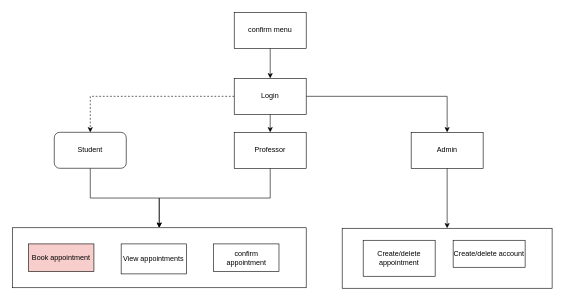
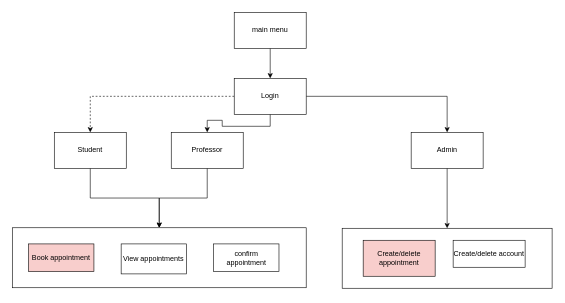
(270, 30) -> (270, 30)
(90, 150) -> (90, 150)
(270, 150) -> (207, 150)
(399, 258) -> (399, 258)
